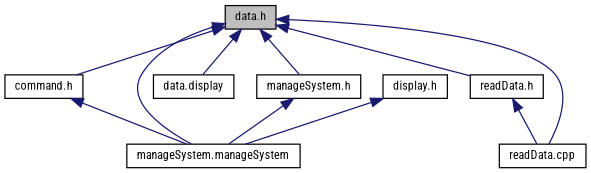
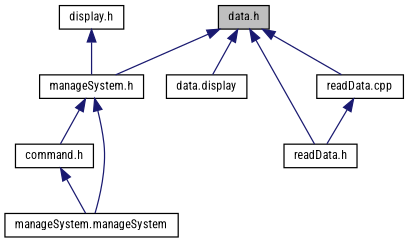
(145, 53) -> (70, 127)
(140, 78) -> none
(308, 123) -> (92, 58)
(528, 127) -> (337, 127)
